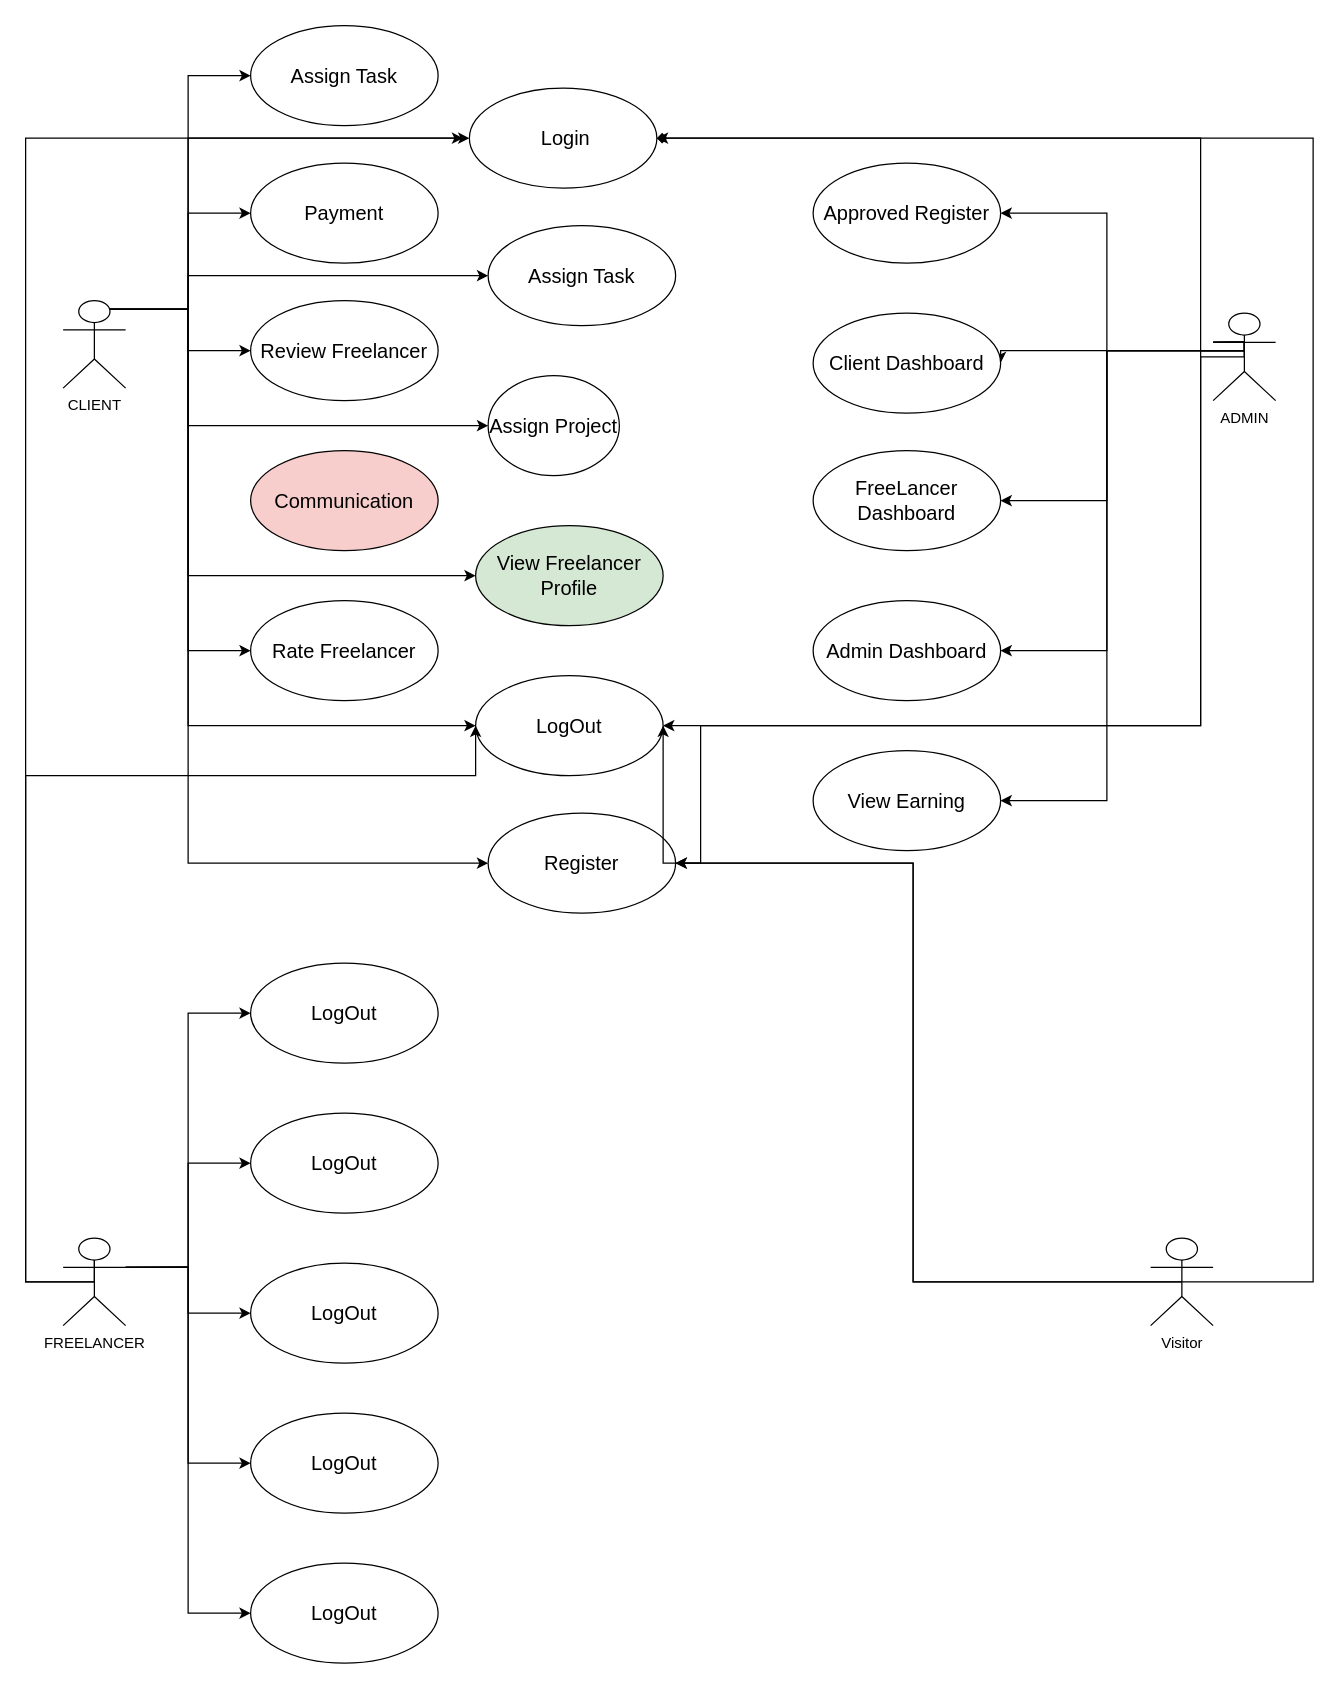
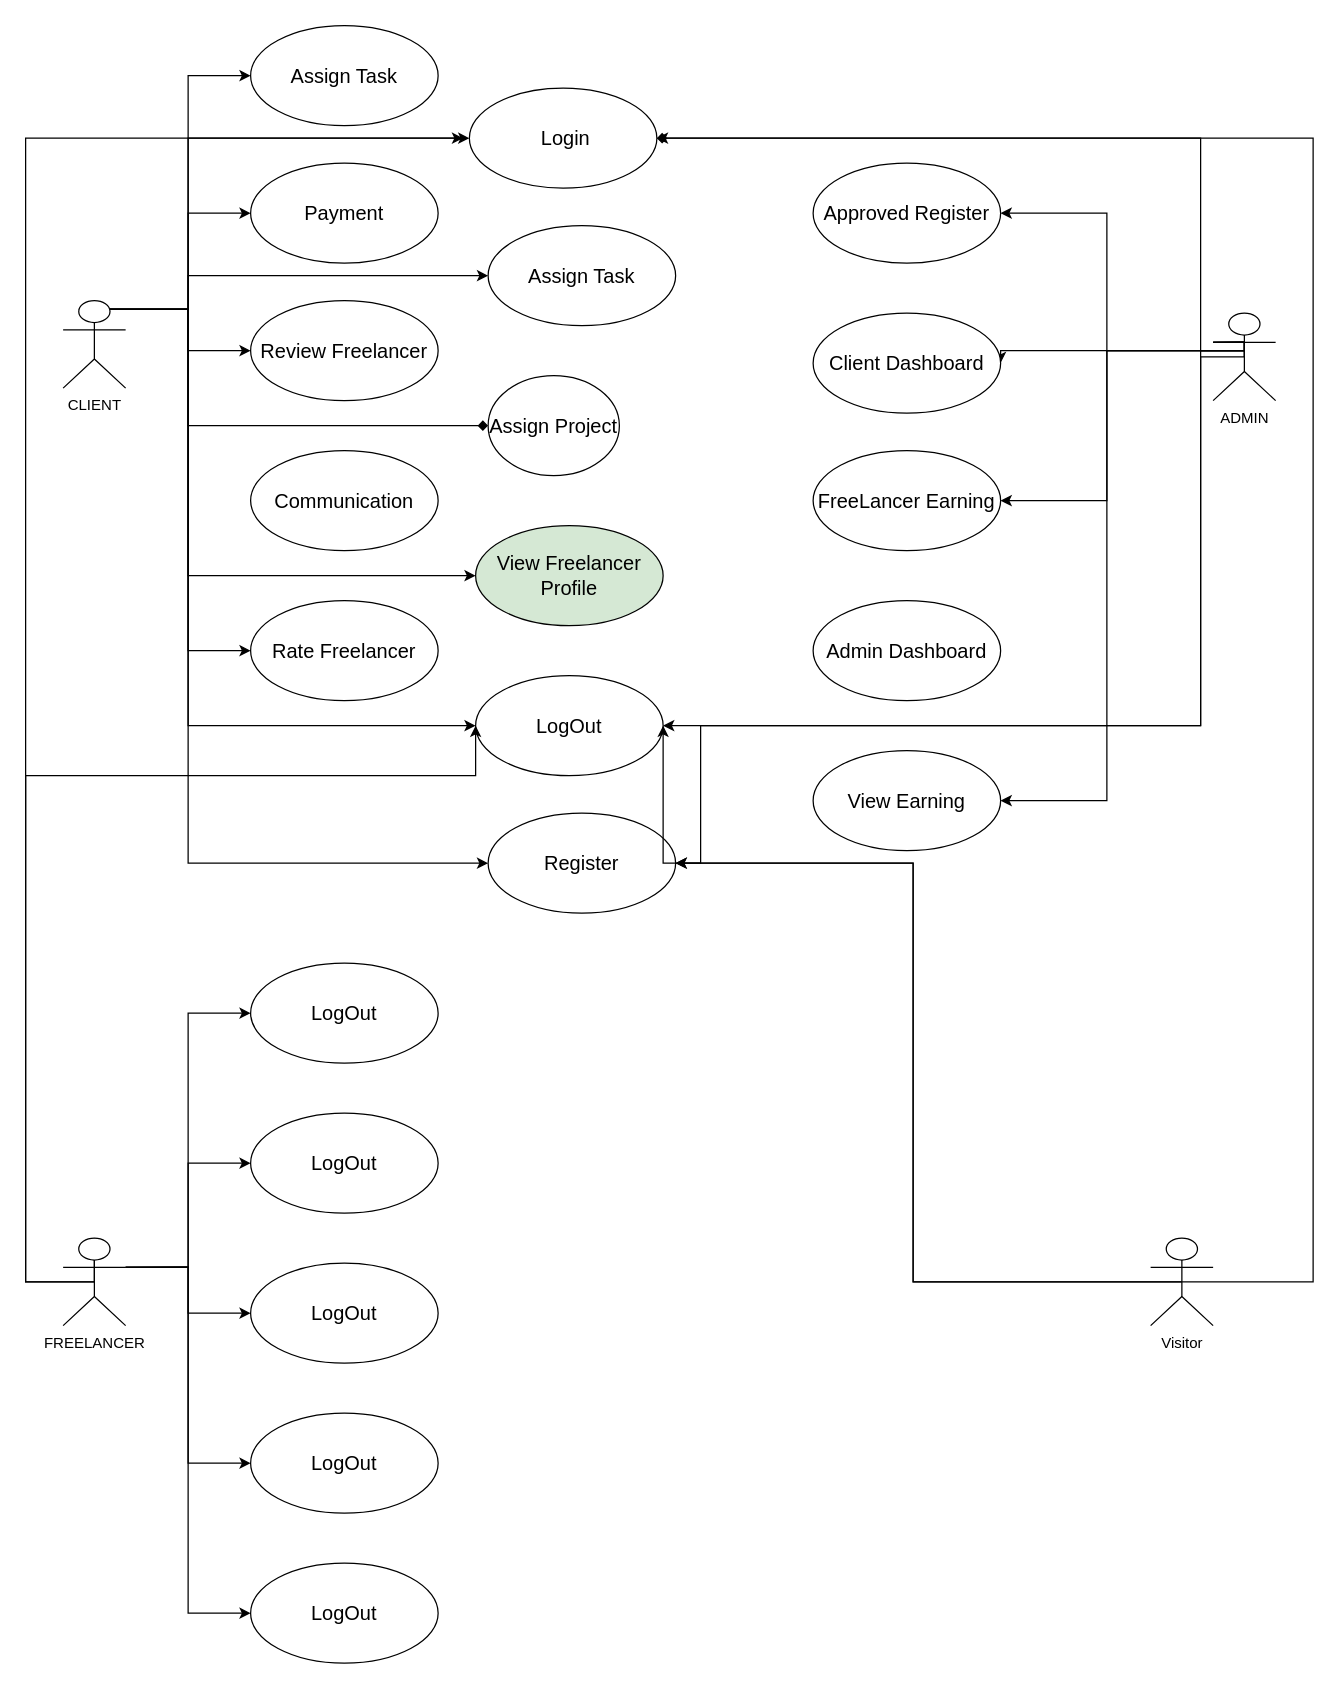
(478, 426) -> (477, 426)
(344, 501) -> (344, 501)
(907, 501) -> (907, 501)
(1057, 651) -> none
